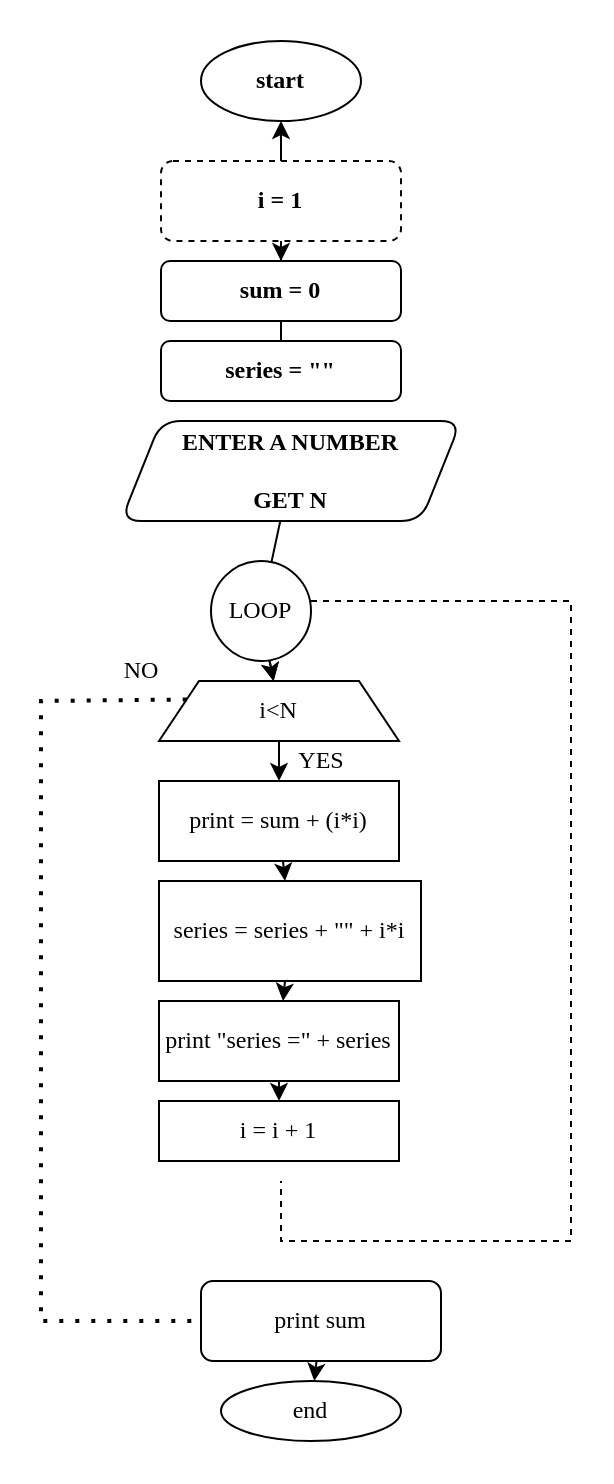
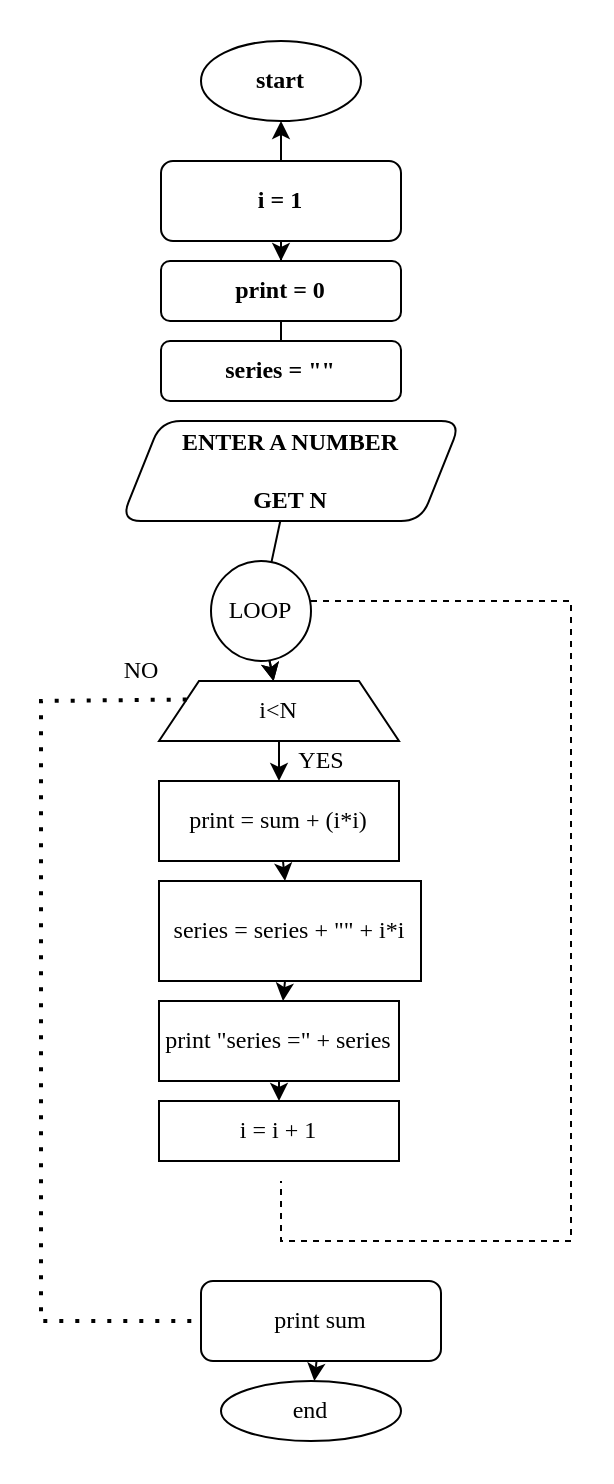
(281, 201) -> (281, 201)
(281, 291) -> (281, 291)
